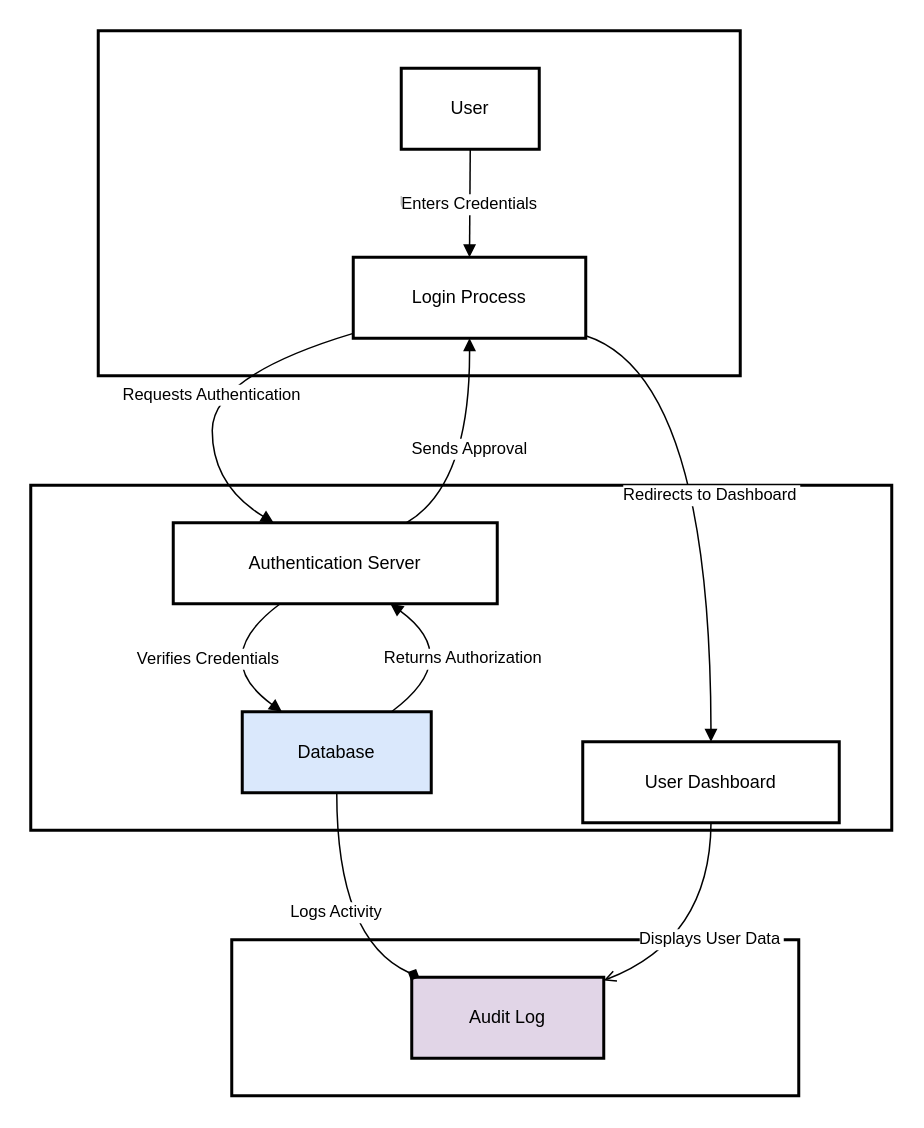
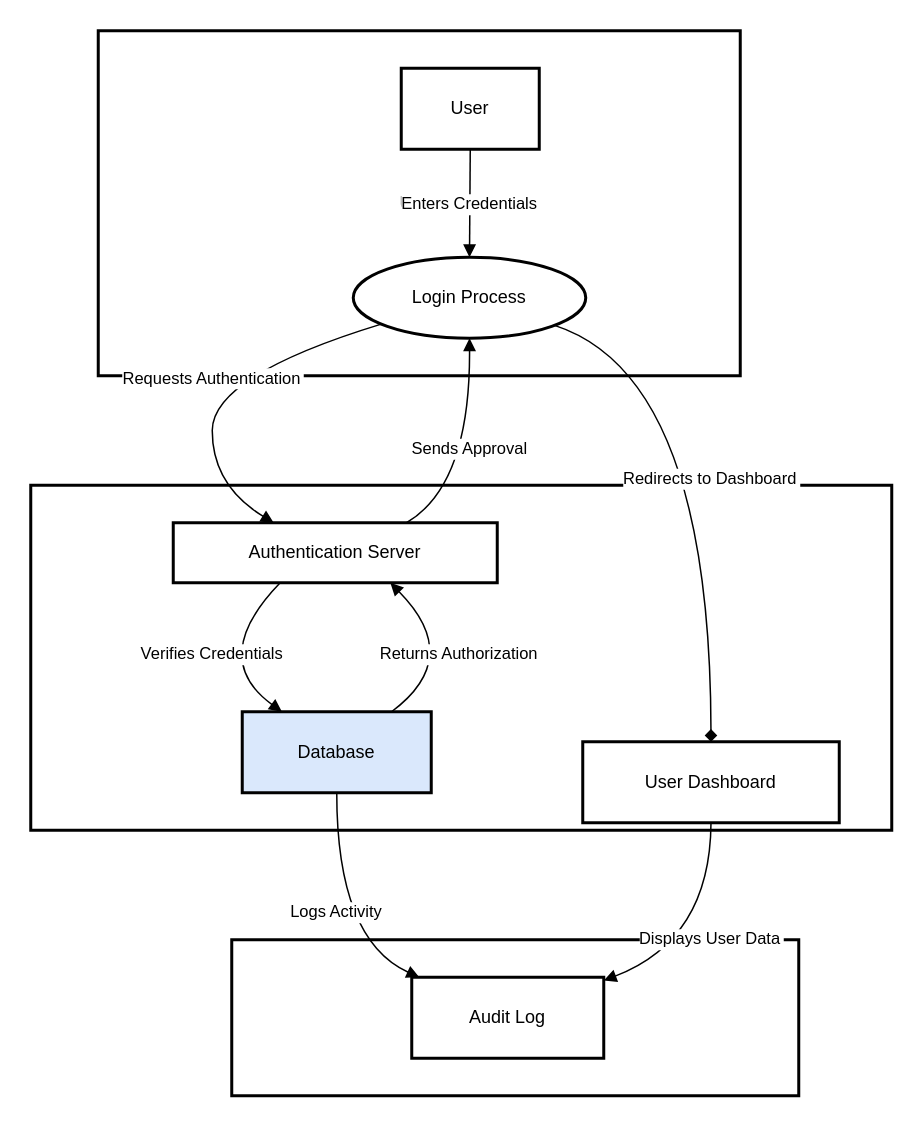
(470, 298) -> (470, 298)
(335, 563) -> (335, 553)
(711, 728) -> (711, 728)
(635, 965) -> (640, 964)
(407, 971) -> (406, 971)
(508, 1018) -> (508, 1018)
